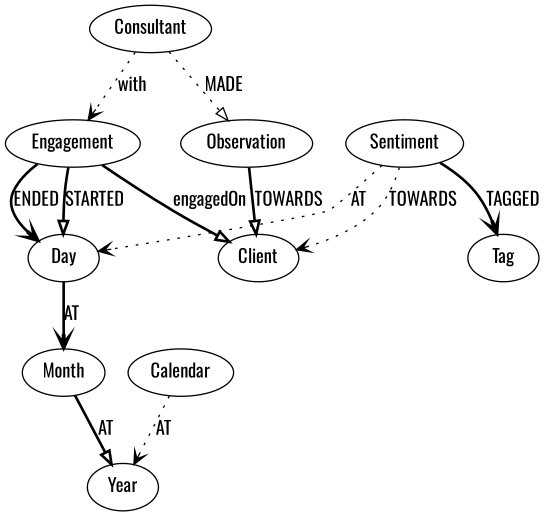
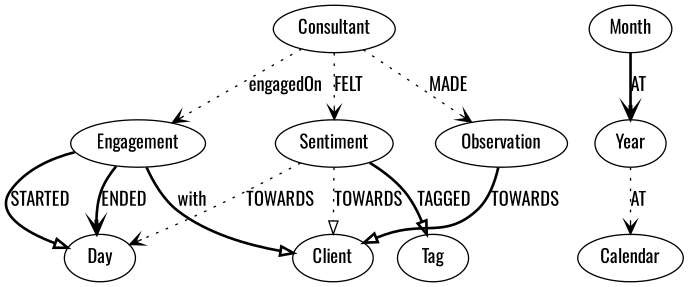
none -> (334, 80)
(194, 81) -> (412, 82)
(132, 86) -> (286, 86)
(471, 188) -> (401, 188)
(210, 201) -> (192, 201)
(359, 201) -> (280, 201)
(366, 219) -> (334, 194)
(64, 309) -> none
(90, 424) -> (631, 80)
(155, 424) -> (631, 194)
